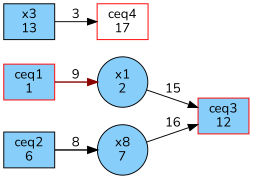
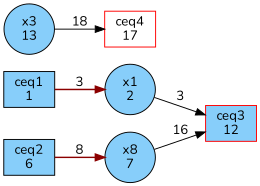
(76, 15) -> (80, 22)
(29, 22) -> (29, 29)
(76, 75) -> (80, 82)
(29, 82) -> (29, 89)
(173, 89) -> (181, 97)
(71, 150) -> (75, 157)
